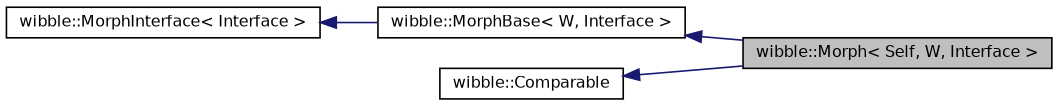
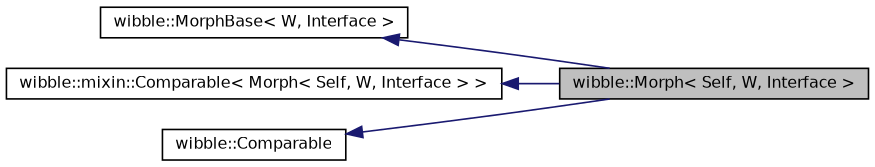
(163, 23) -> none
none -> (254, 84)
